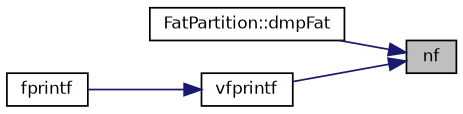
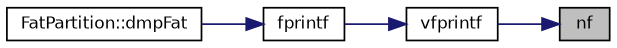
(364, 45) -> (224, 24)
